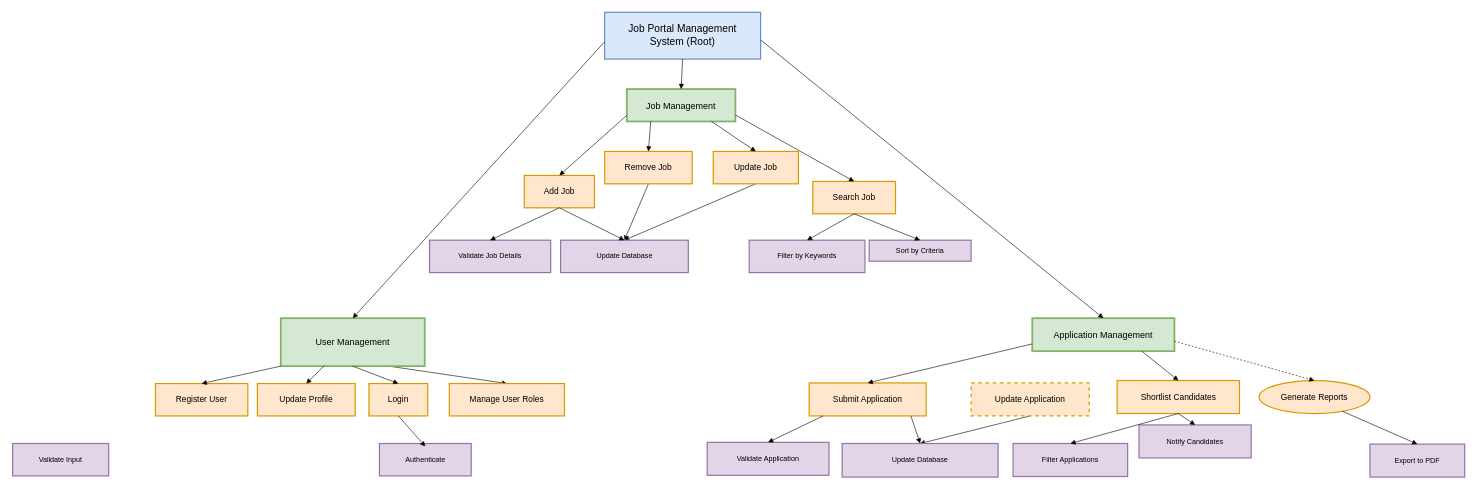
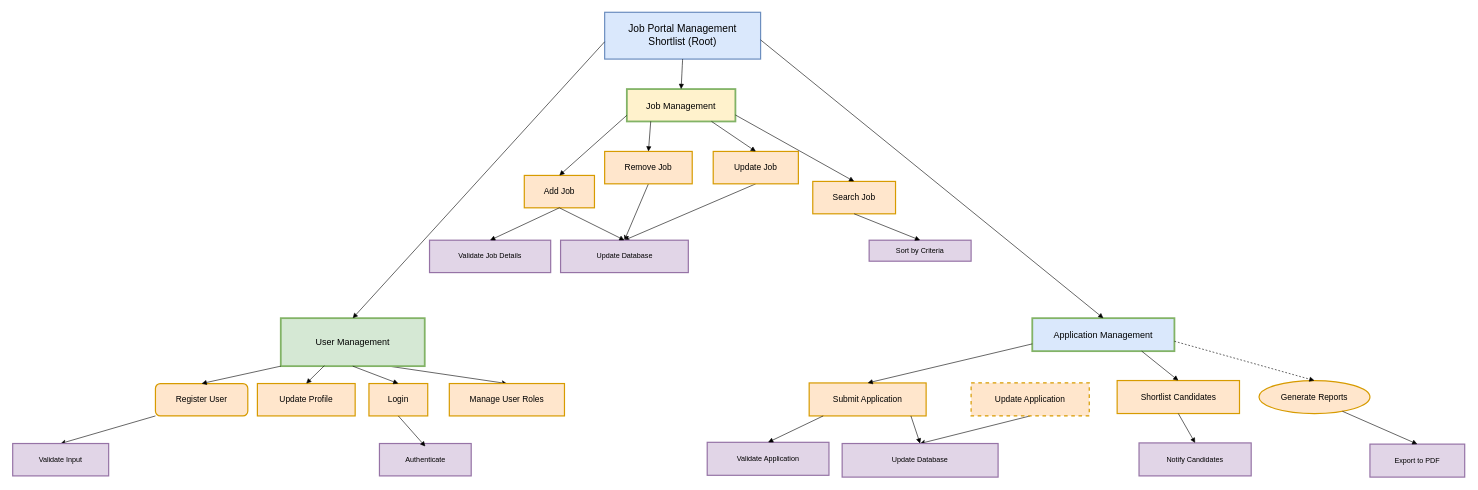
(683, 36) -> (683, 36)
(681, 105) -> (681, 105)
(831, 227) -> none
(807, 257) -> none
(1103, 335) -> (1103, 335)
(201, 400) -> (201, 400)
(1126, 428) -> none
none -> (110, 429)
(1195, 442) -> (1195, 460)
(1070, 460) -> none
